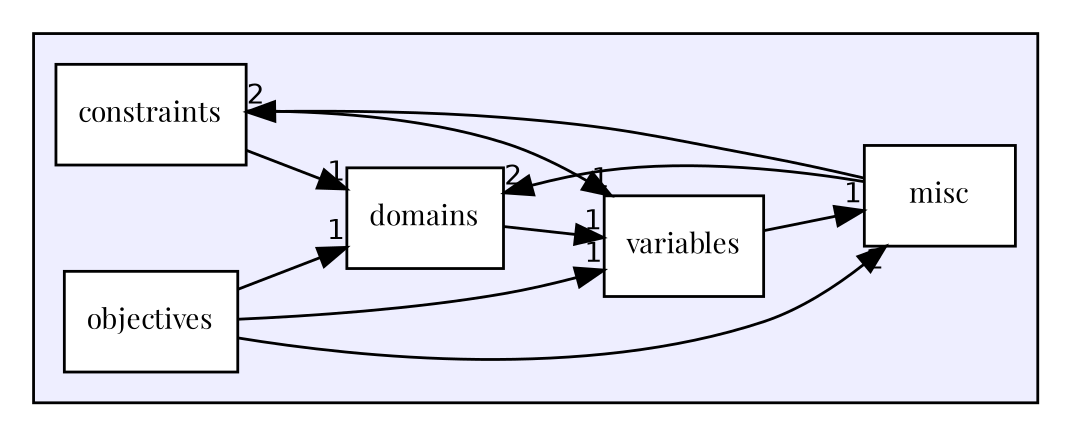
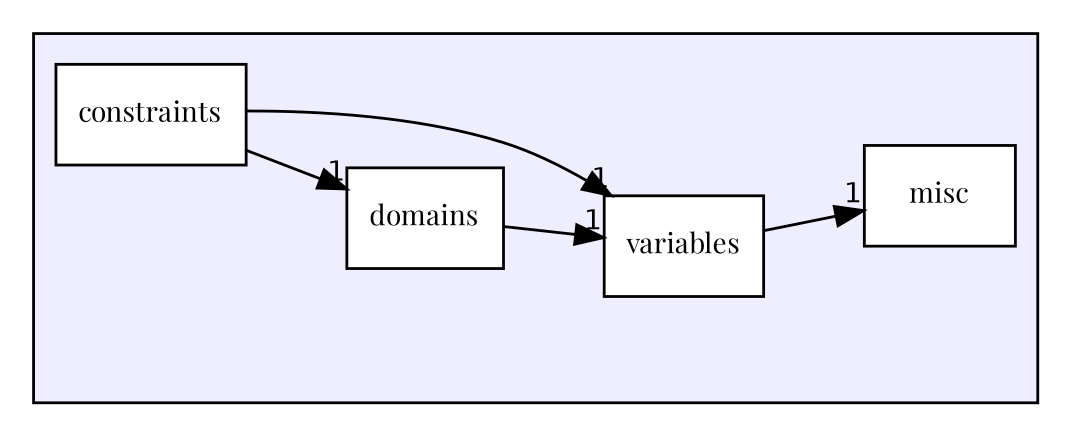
(572, 124) -> none
(698, 166) -> none
(151, 322) -> none
